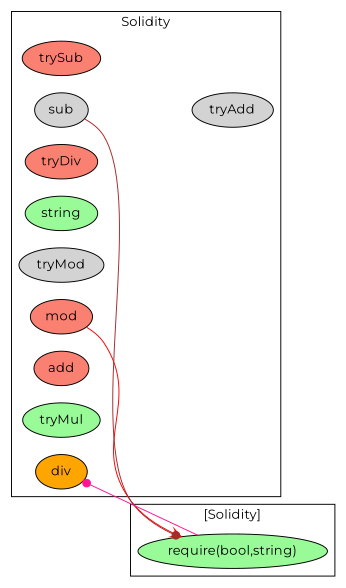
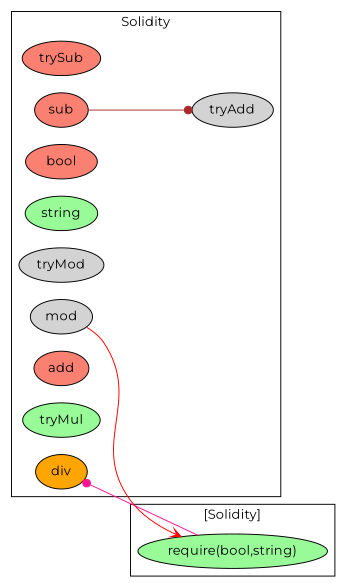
(61, 110) -> (61, 110)
(61, 162) -> (61, 162)
(61, 317) -> (61, 317)
(115, 332) -> (136, 110)
